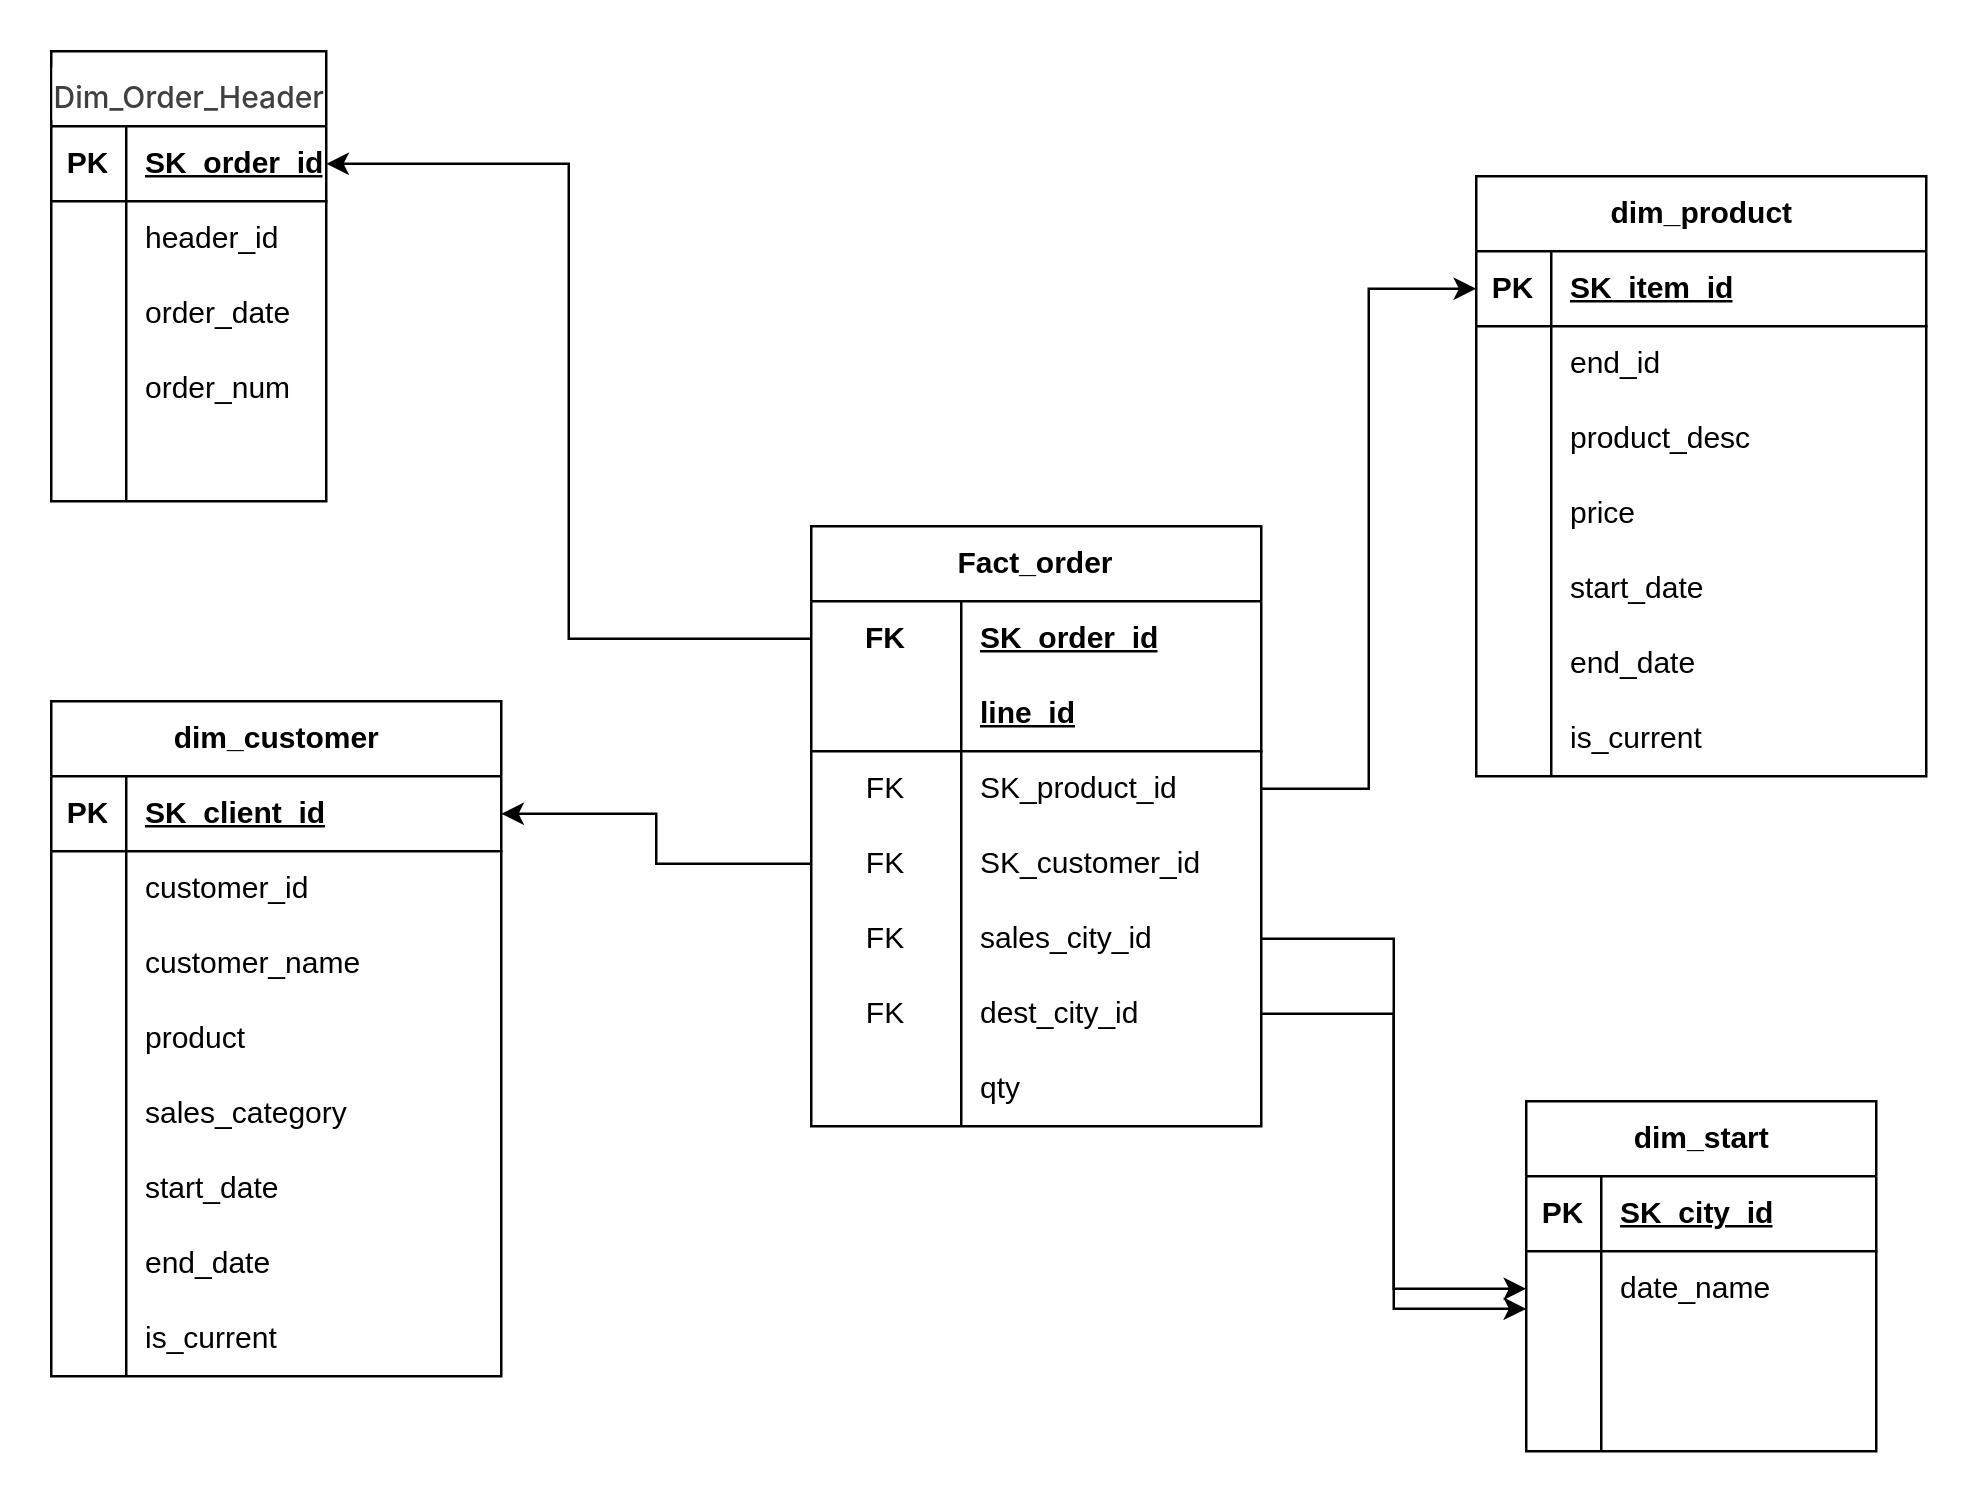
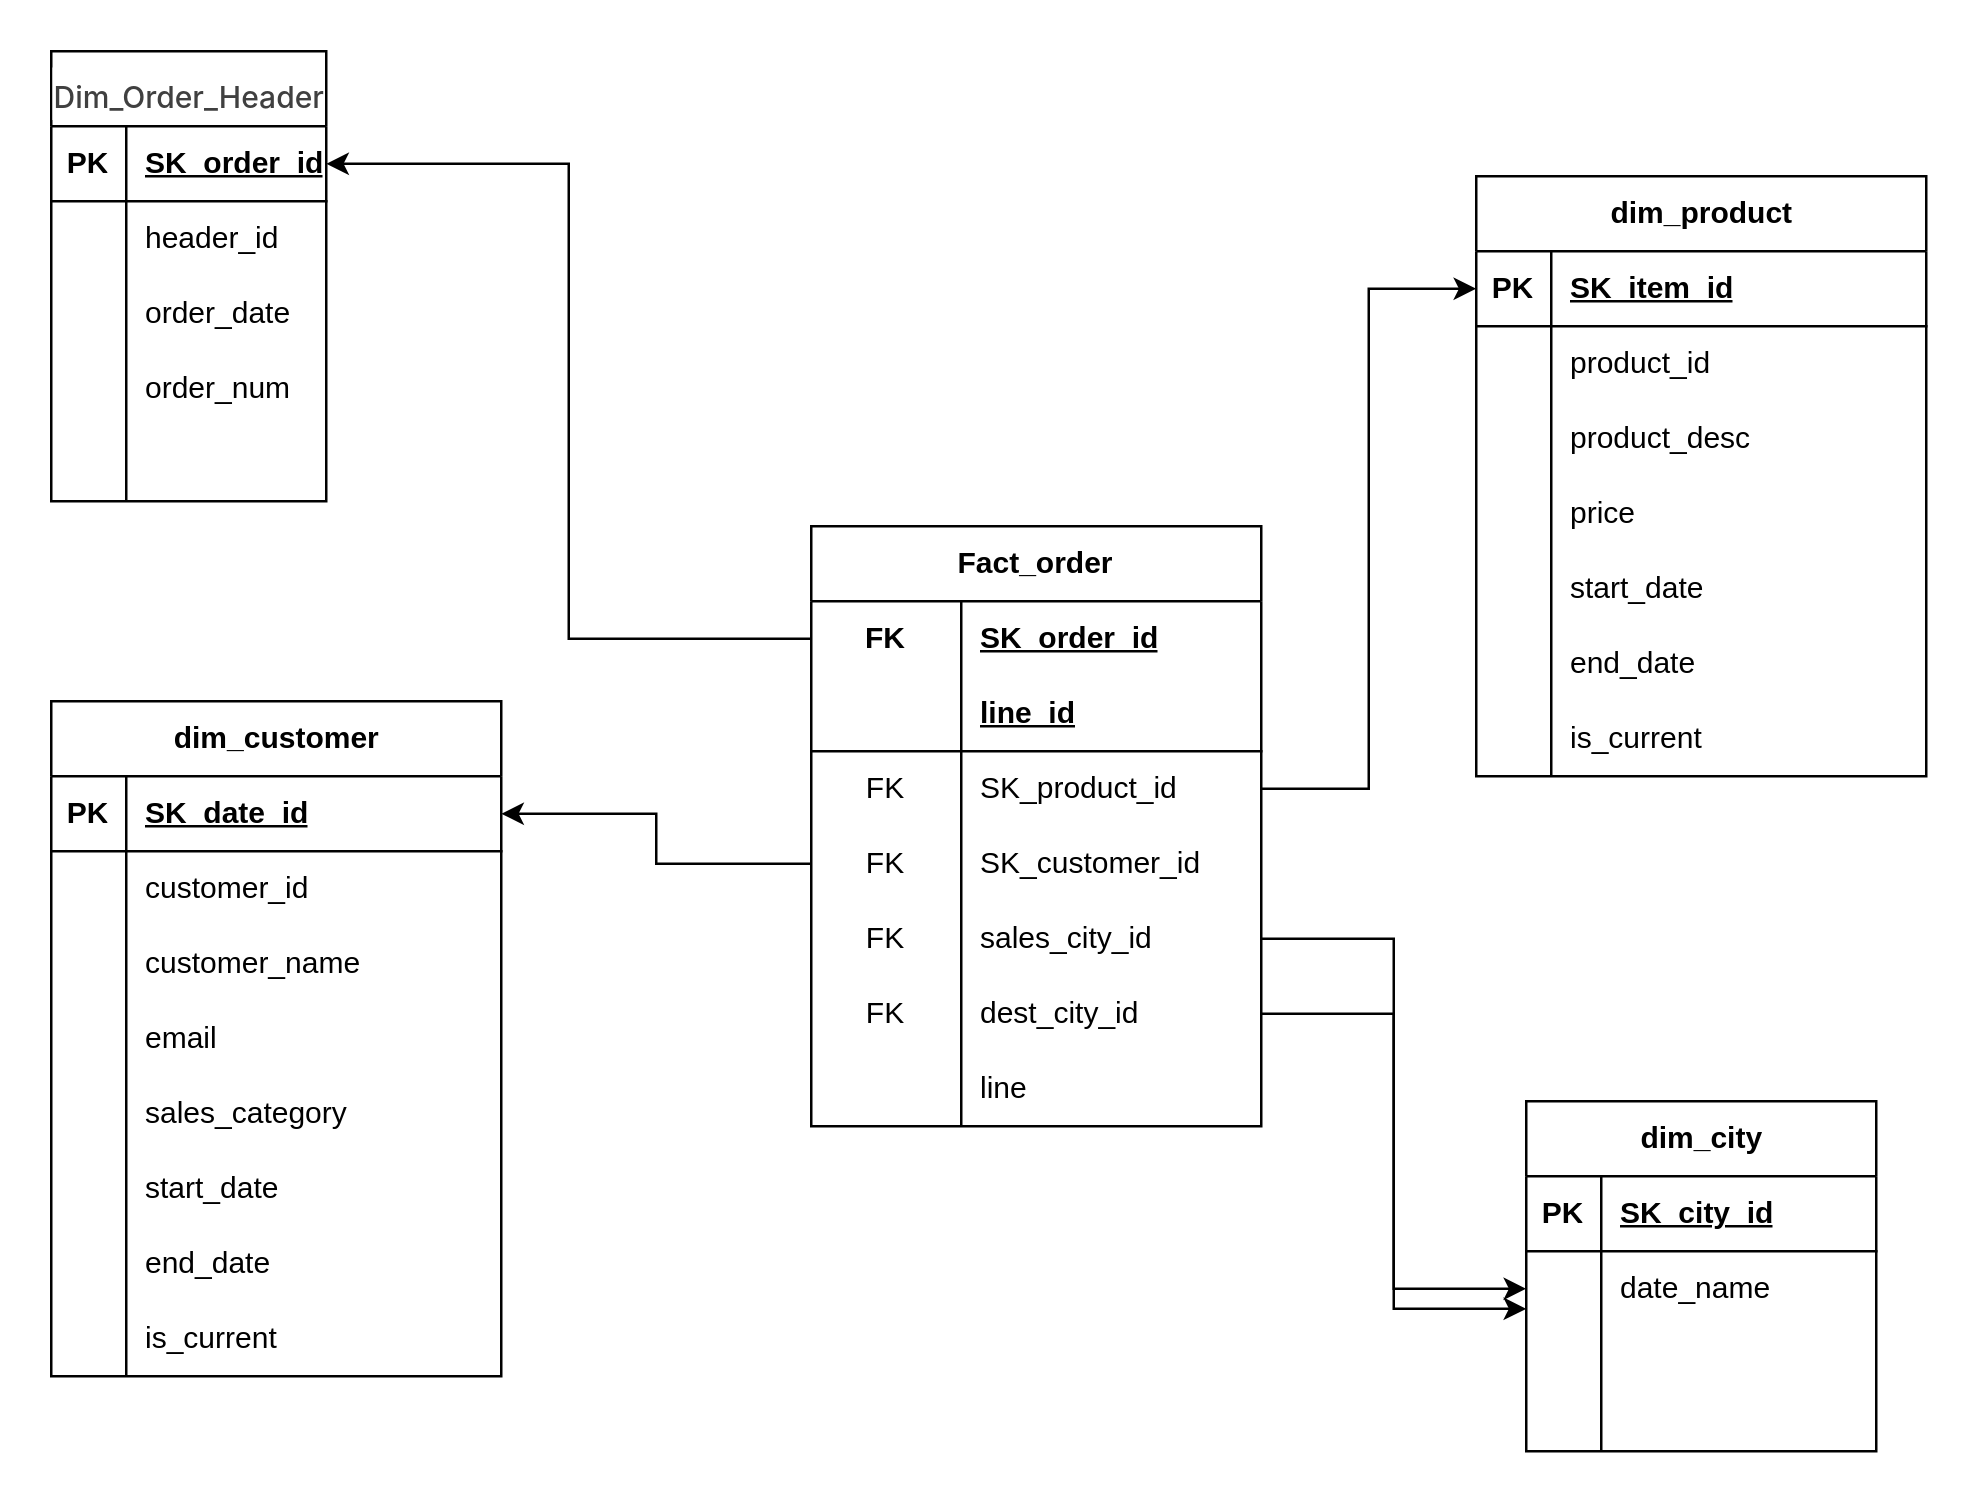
(1618, 364) -> (1651, 364)
(235, 814) -> (226, 814)
(205, 1039) -> (180, 1039)
(1006, 1089) -> (1007, 1089)
(1703, 1139) -> (1703, 1139)
